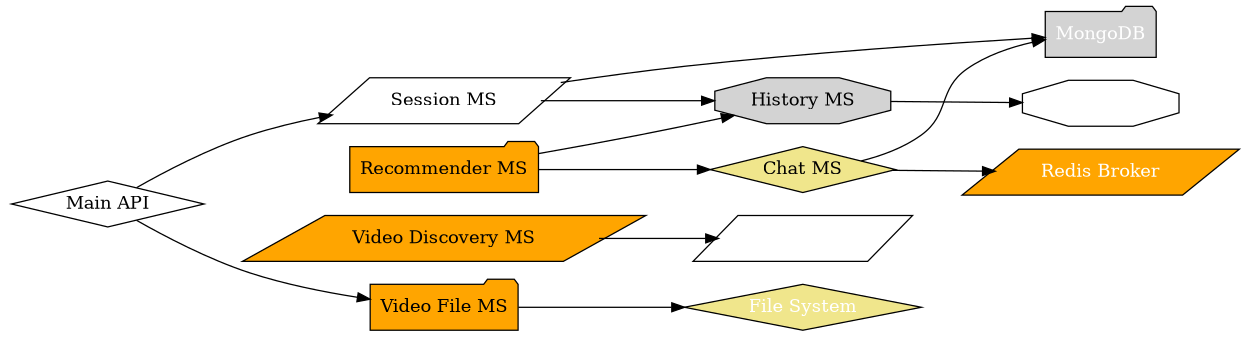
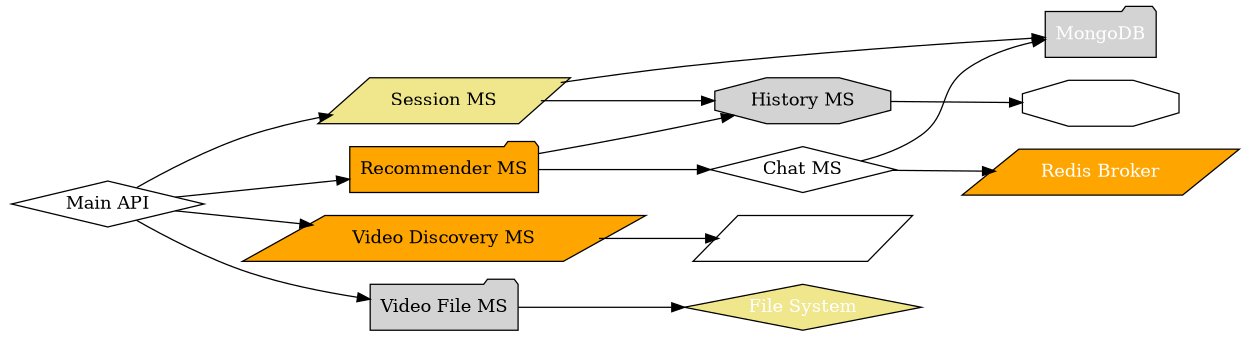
(444, 101) -> (444, 101)
(803, 170) -> (803, 170)
none -> (256, 189)
none -> (238, 217)
(444, 307) -> (444, 307)
